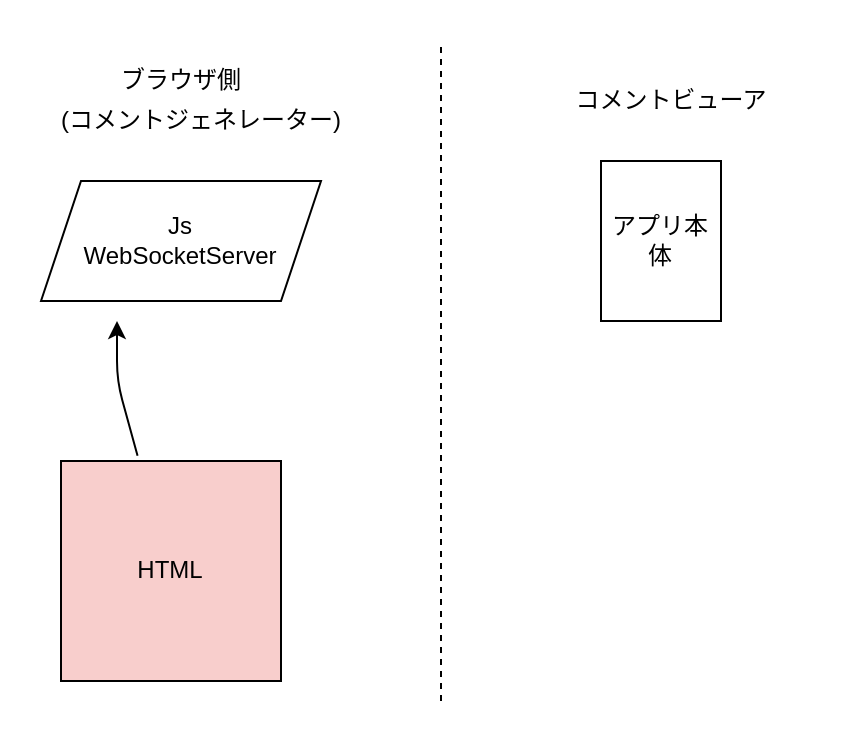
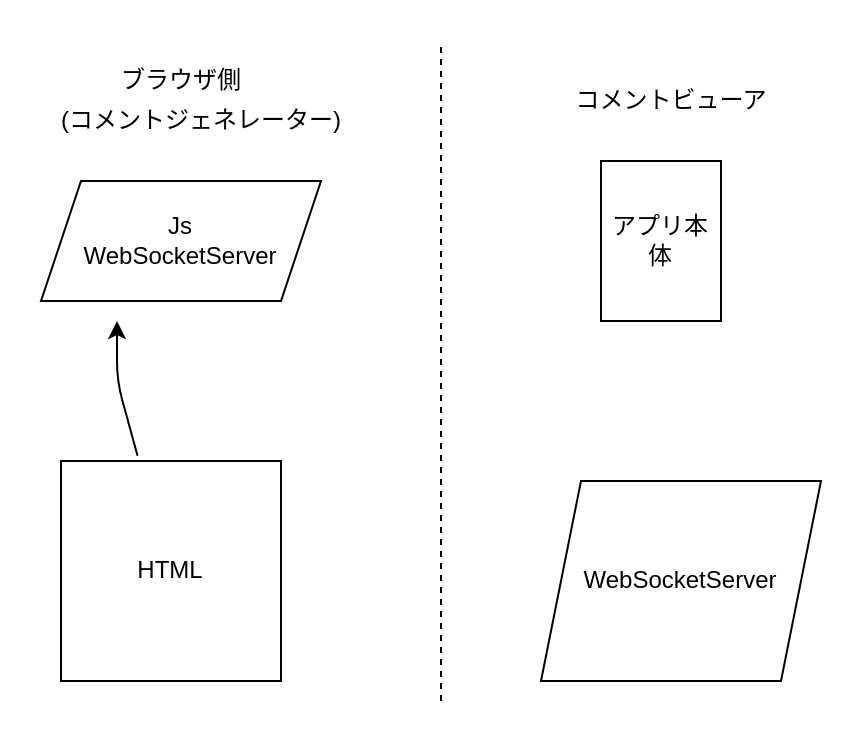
(171, 571) -> (171, 571)
none -> (681, 581)
